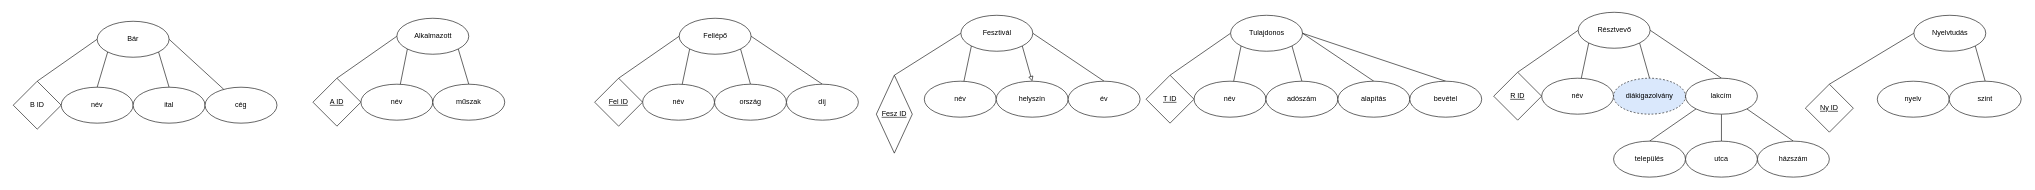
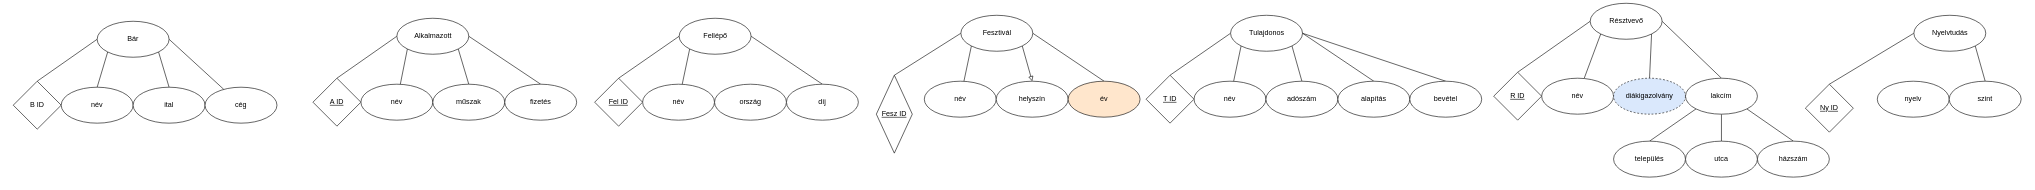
(1615, 30) -> (1627, 21)
none -> (504, 60)
(745, 67) -> none
(1104, 99) -> (1104, 99)
none -> (540, 102)
